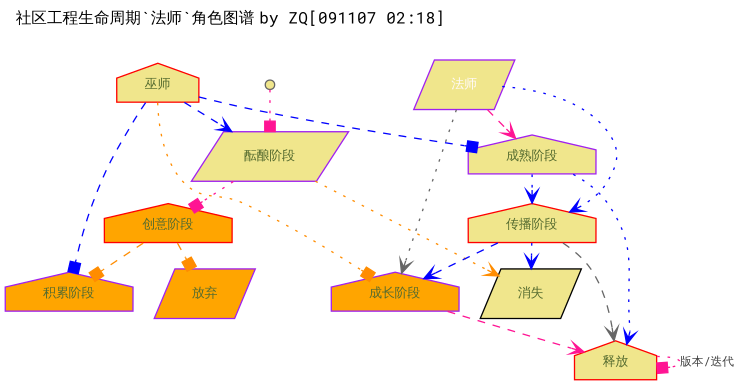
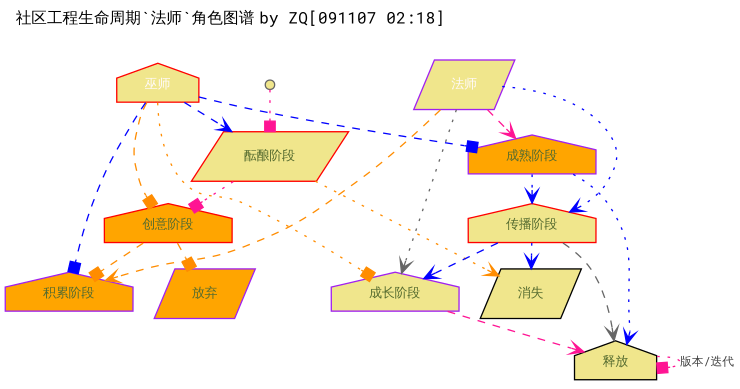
(158, 85) -> (158, 85)
none -> (134, 149)
(270, 156) -> (270, 156)
(532, 156) -> (532, 156)
none -> (303, 219)
(395, 294) -> (395, 294)
(616, 362) -> (616, 362)
